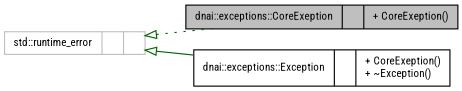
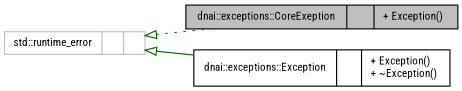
(411, 16) -> (413, 16)
(403, 61) -> (401, 61)
